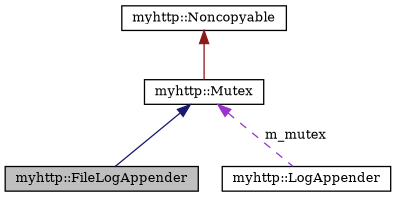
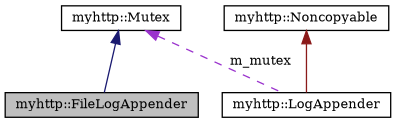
(204, 62) -> (306, 68)
